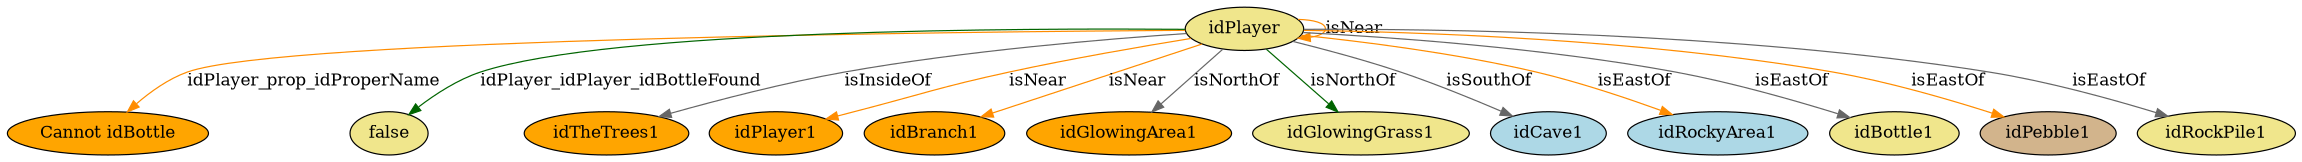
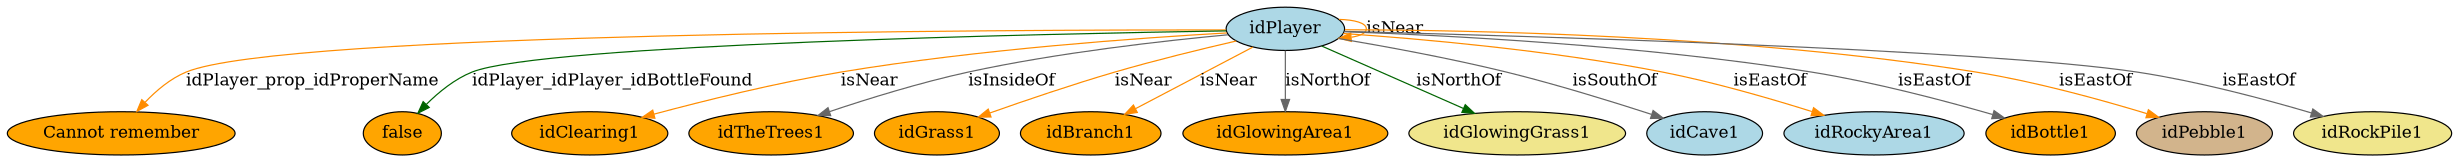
(1244, 29) -> (1285, 29)
(108, 133) -> (121, 133)
(389, 133) -> (402, 133)
none -> (590, 133)
(776, 133) -> (937, 133)
(1894, 133) -> (2051, 133)
